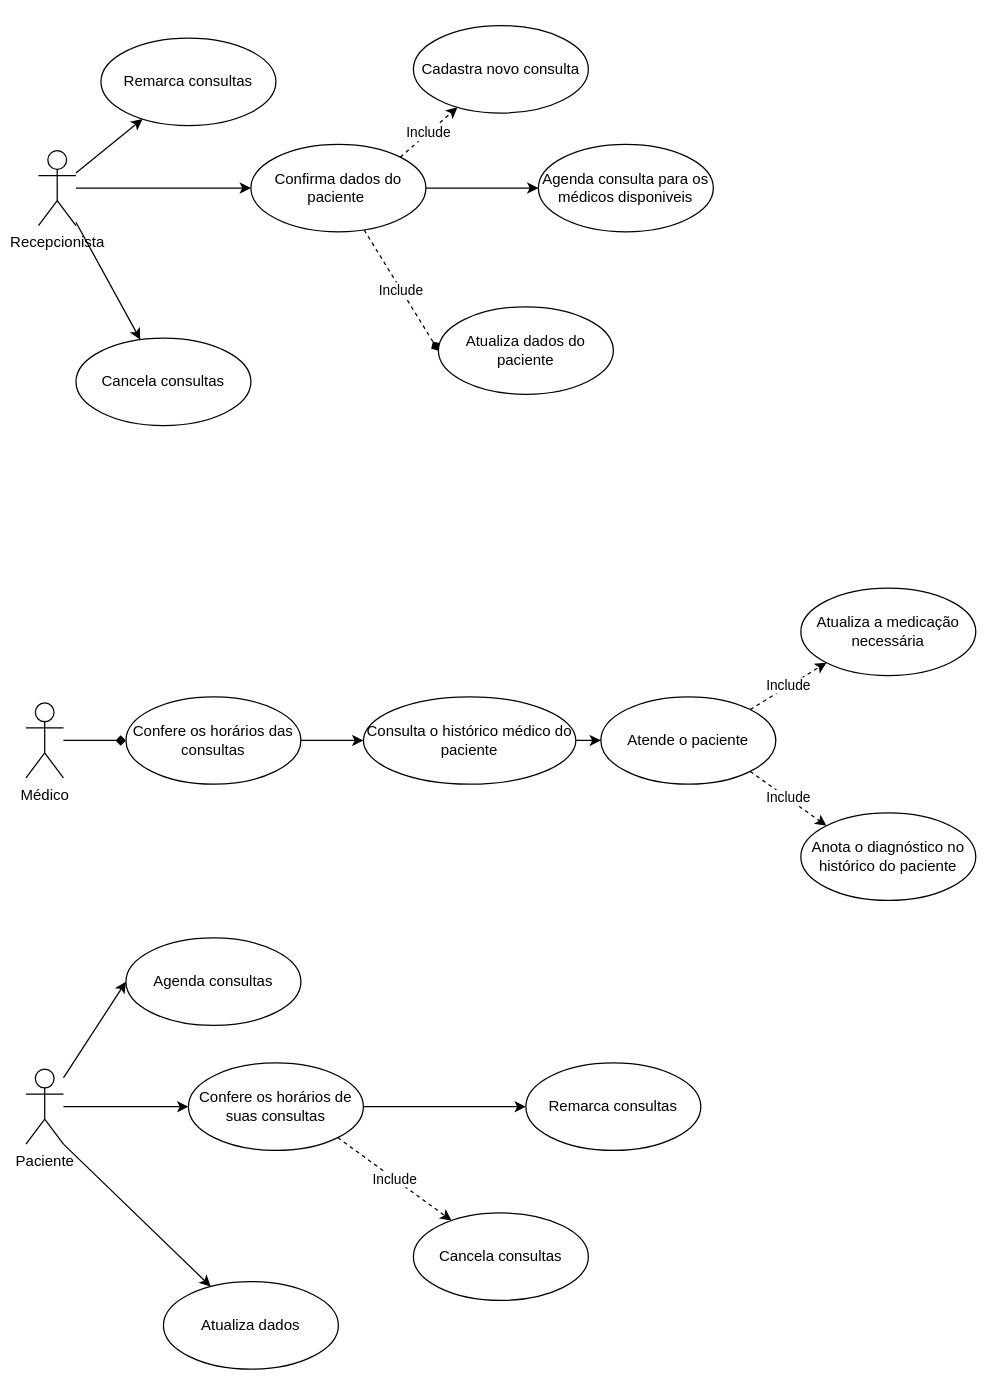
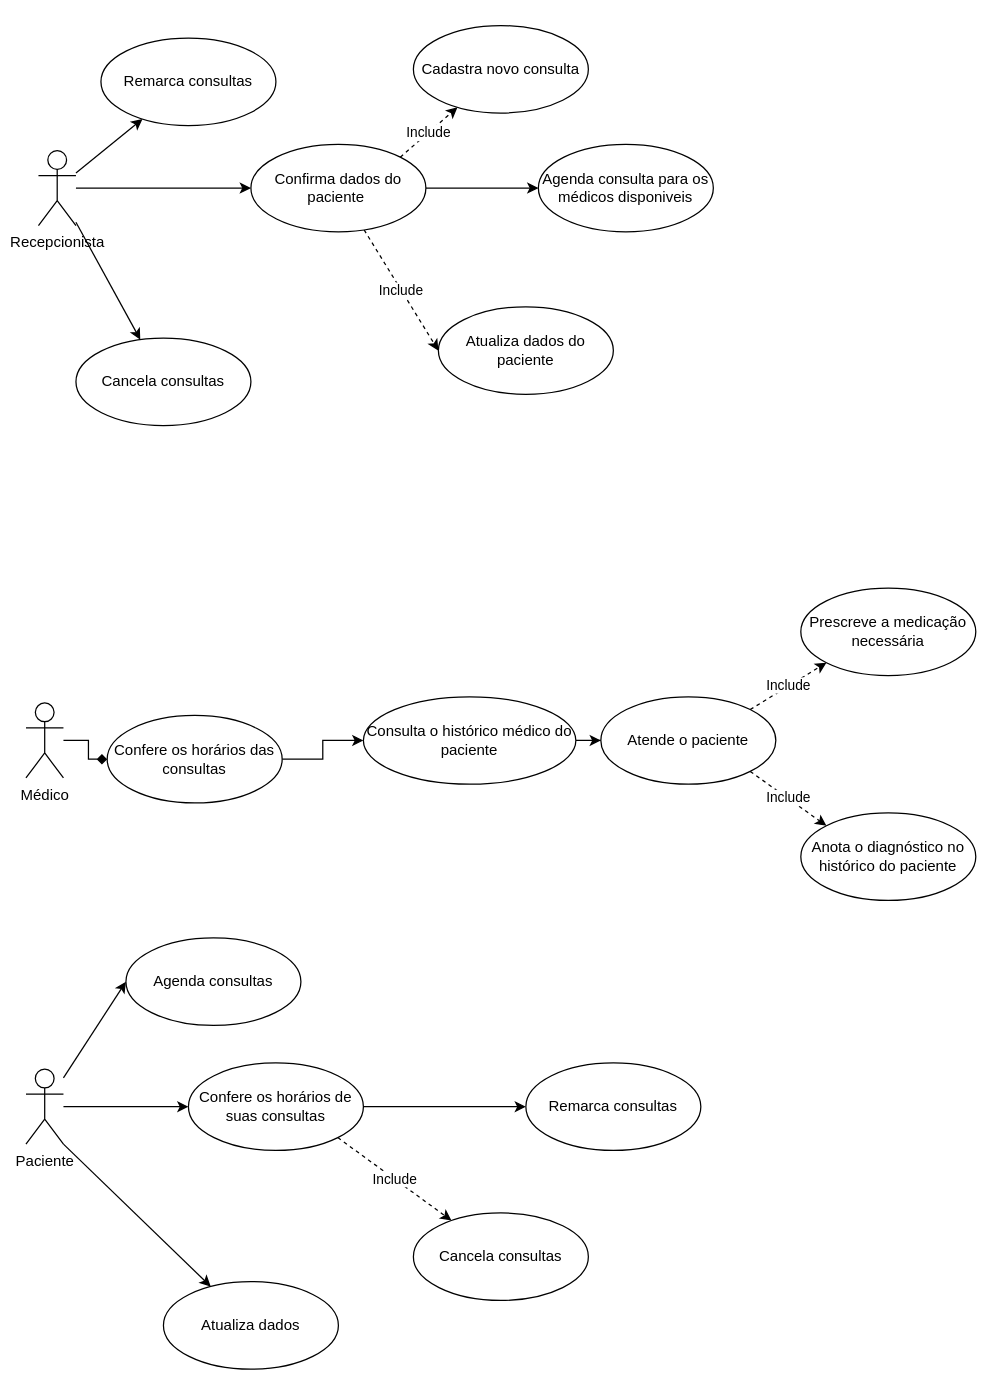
(432, 341) -> (432, 341)
(888, 632) -> (888, 632)
(213, 741) -> (194, 759)
